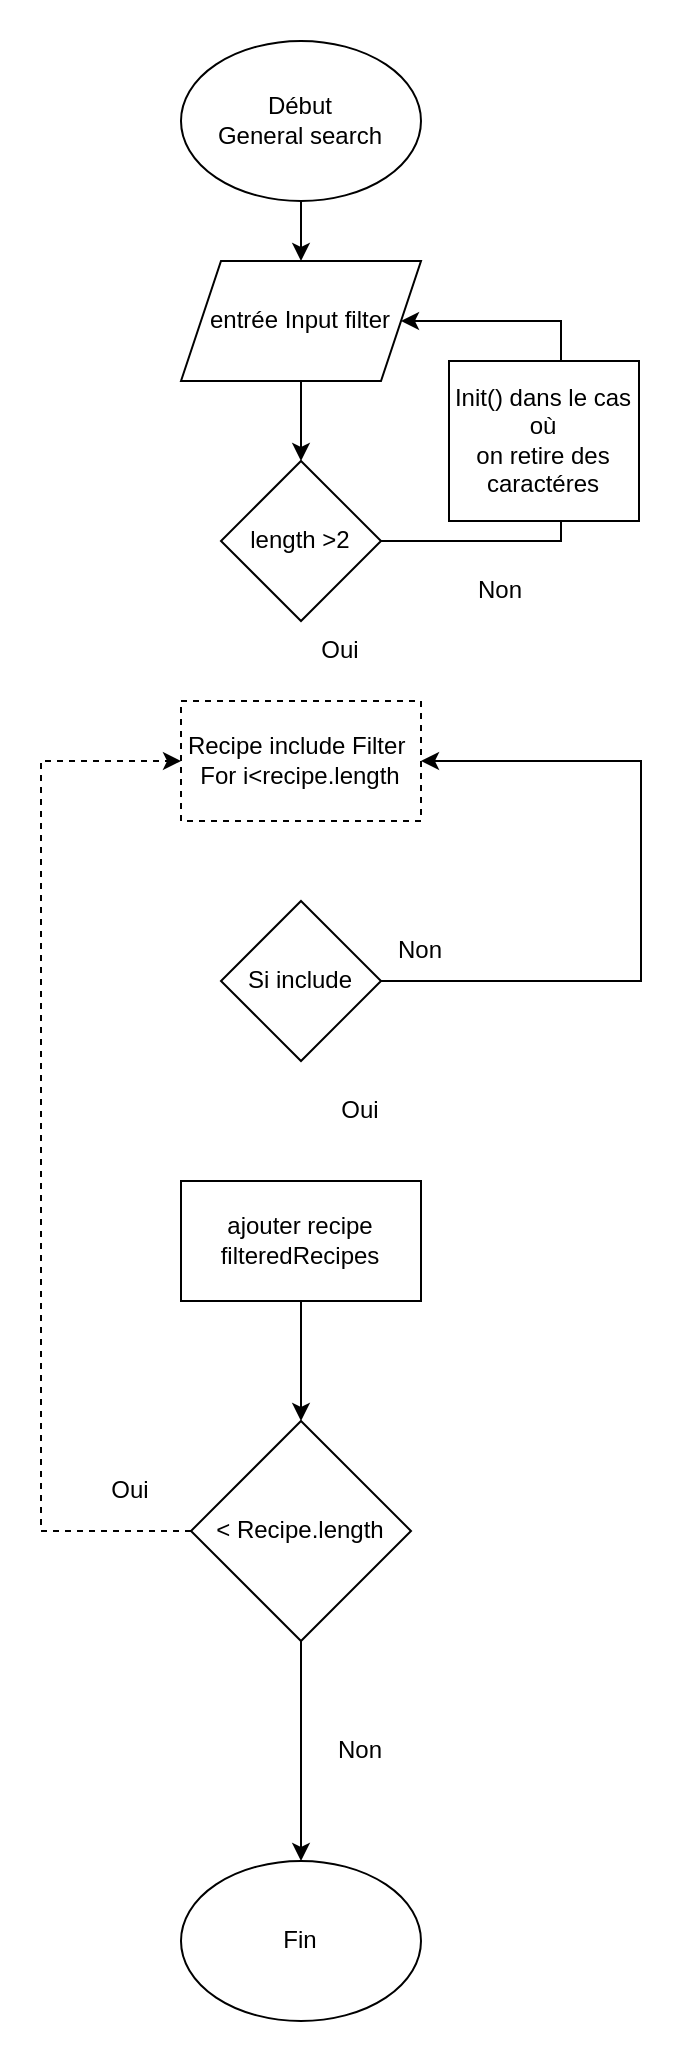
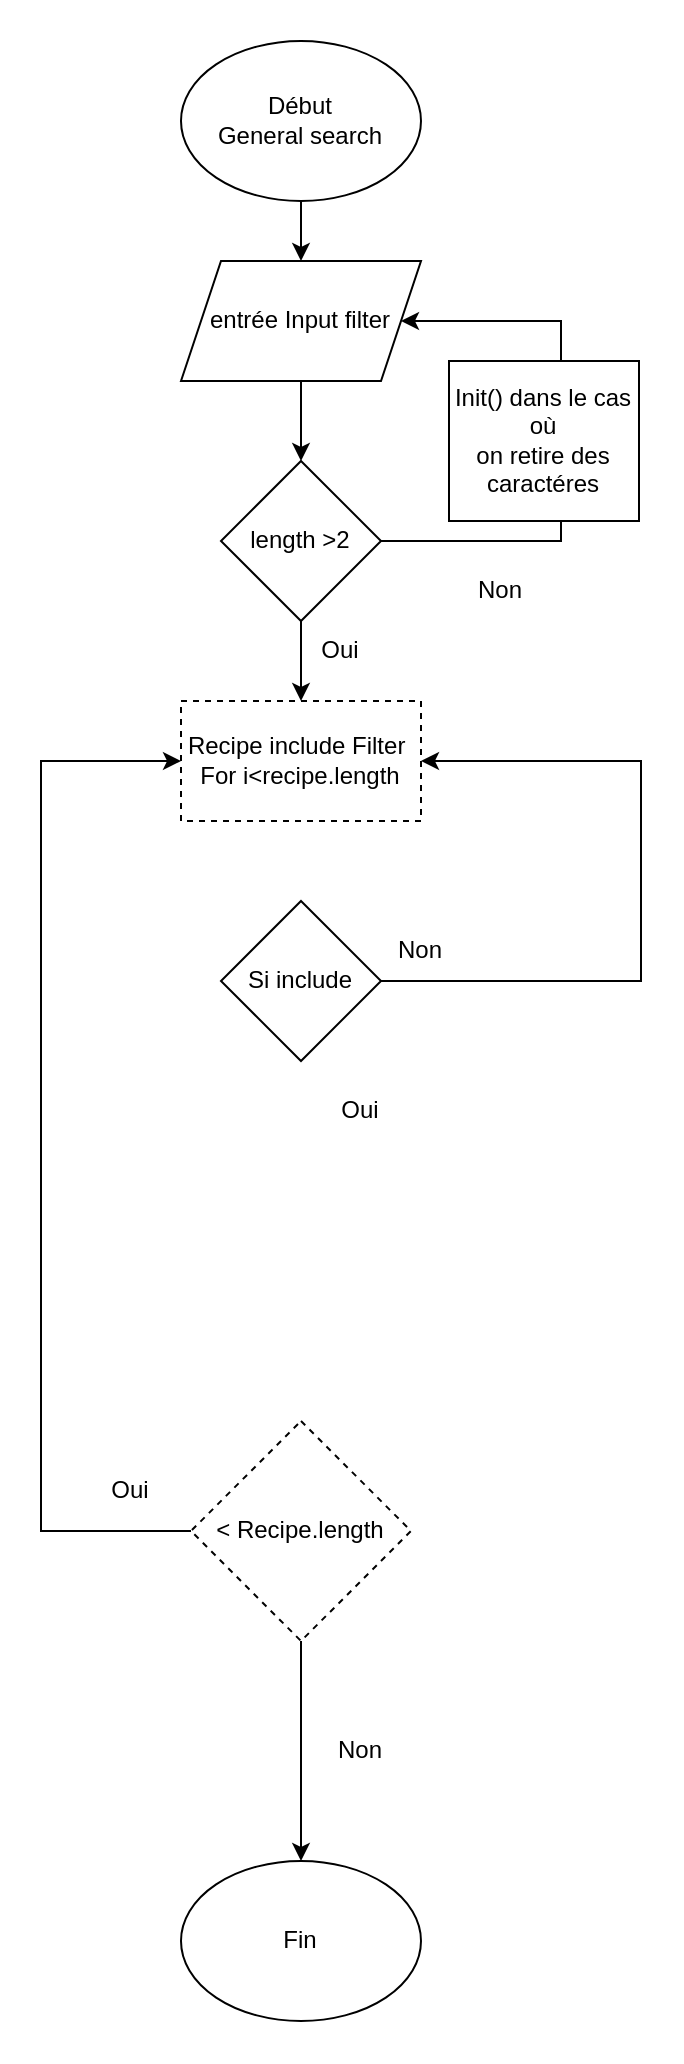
none -> (301, 654)
(41, 1159) -> (41, 1159)
(301, 1241) -> none
(301, 1354) -> none
(301, 1531) -> (301, 1531)
